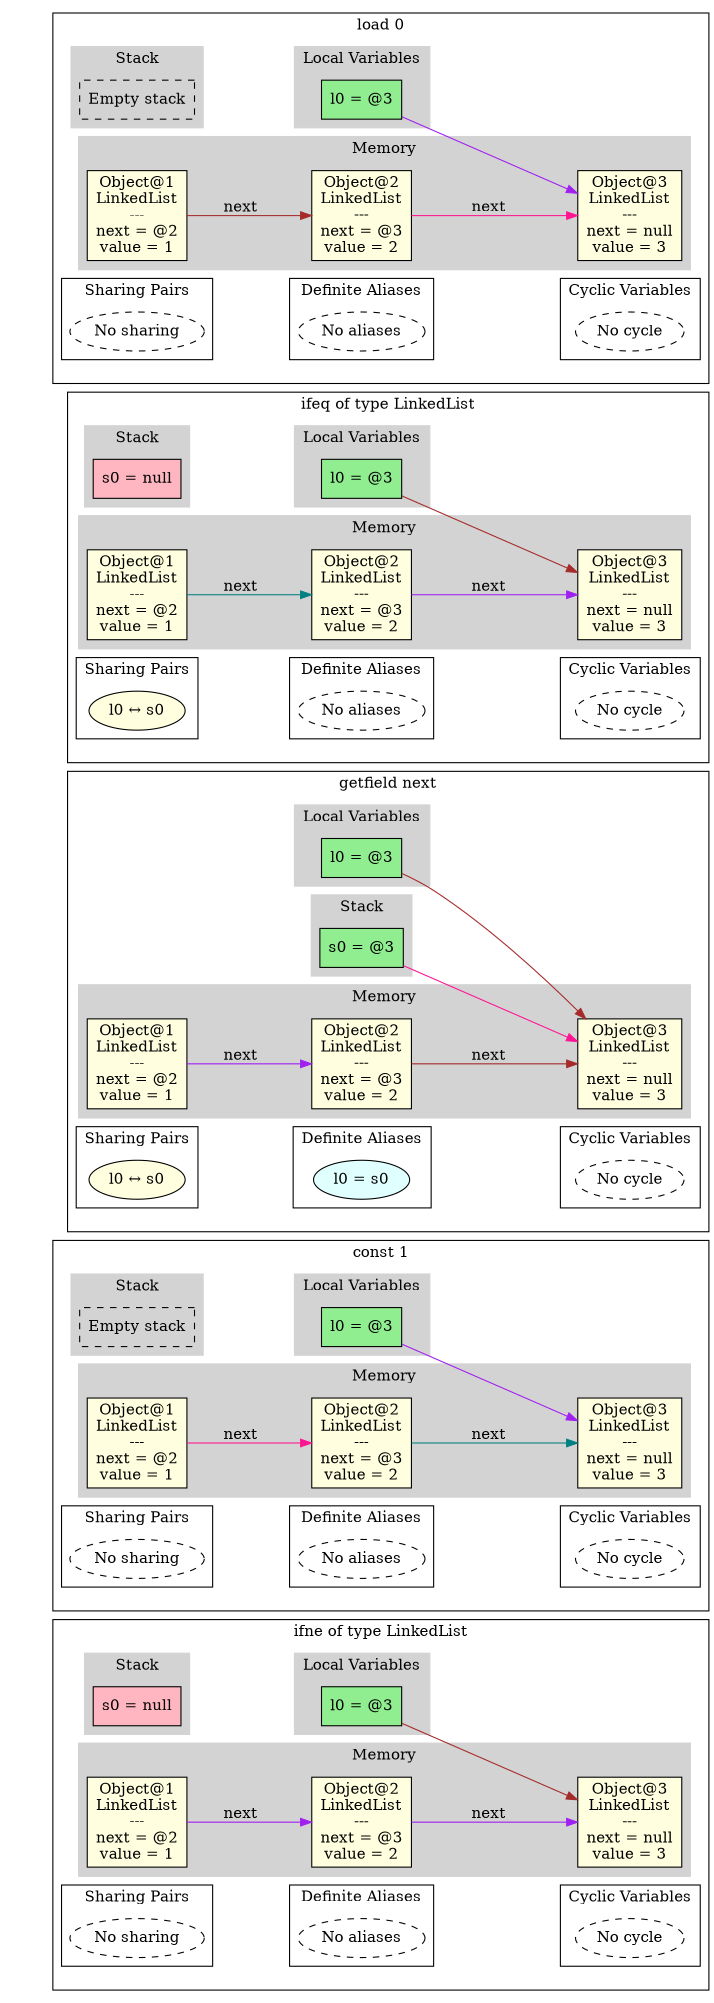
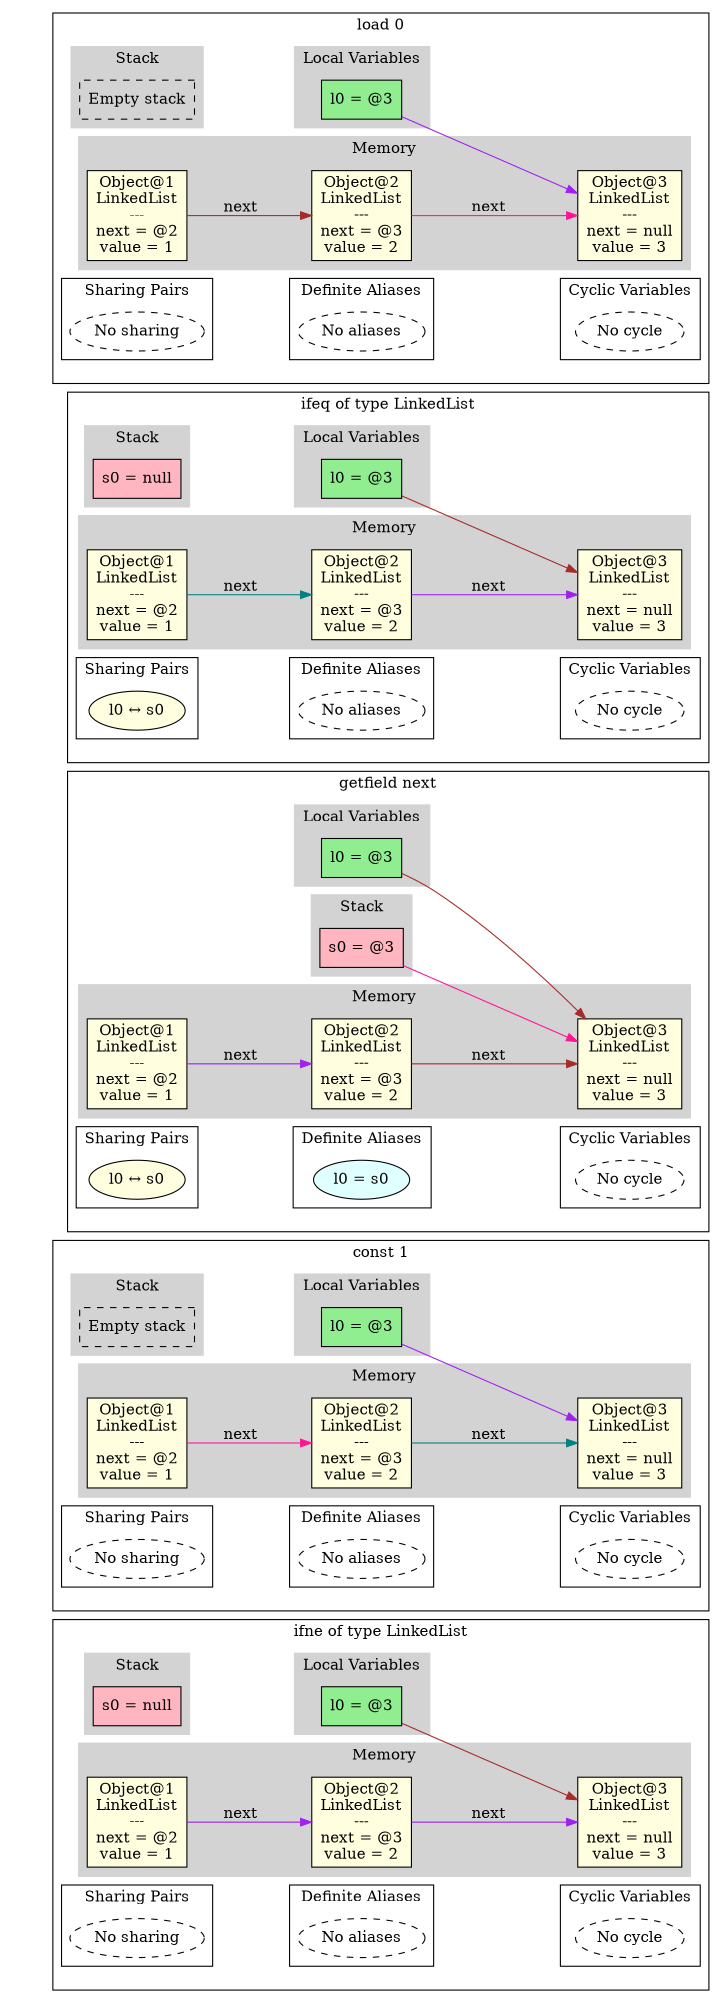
(362, 948) -> (362, 948)
